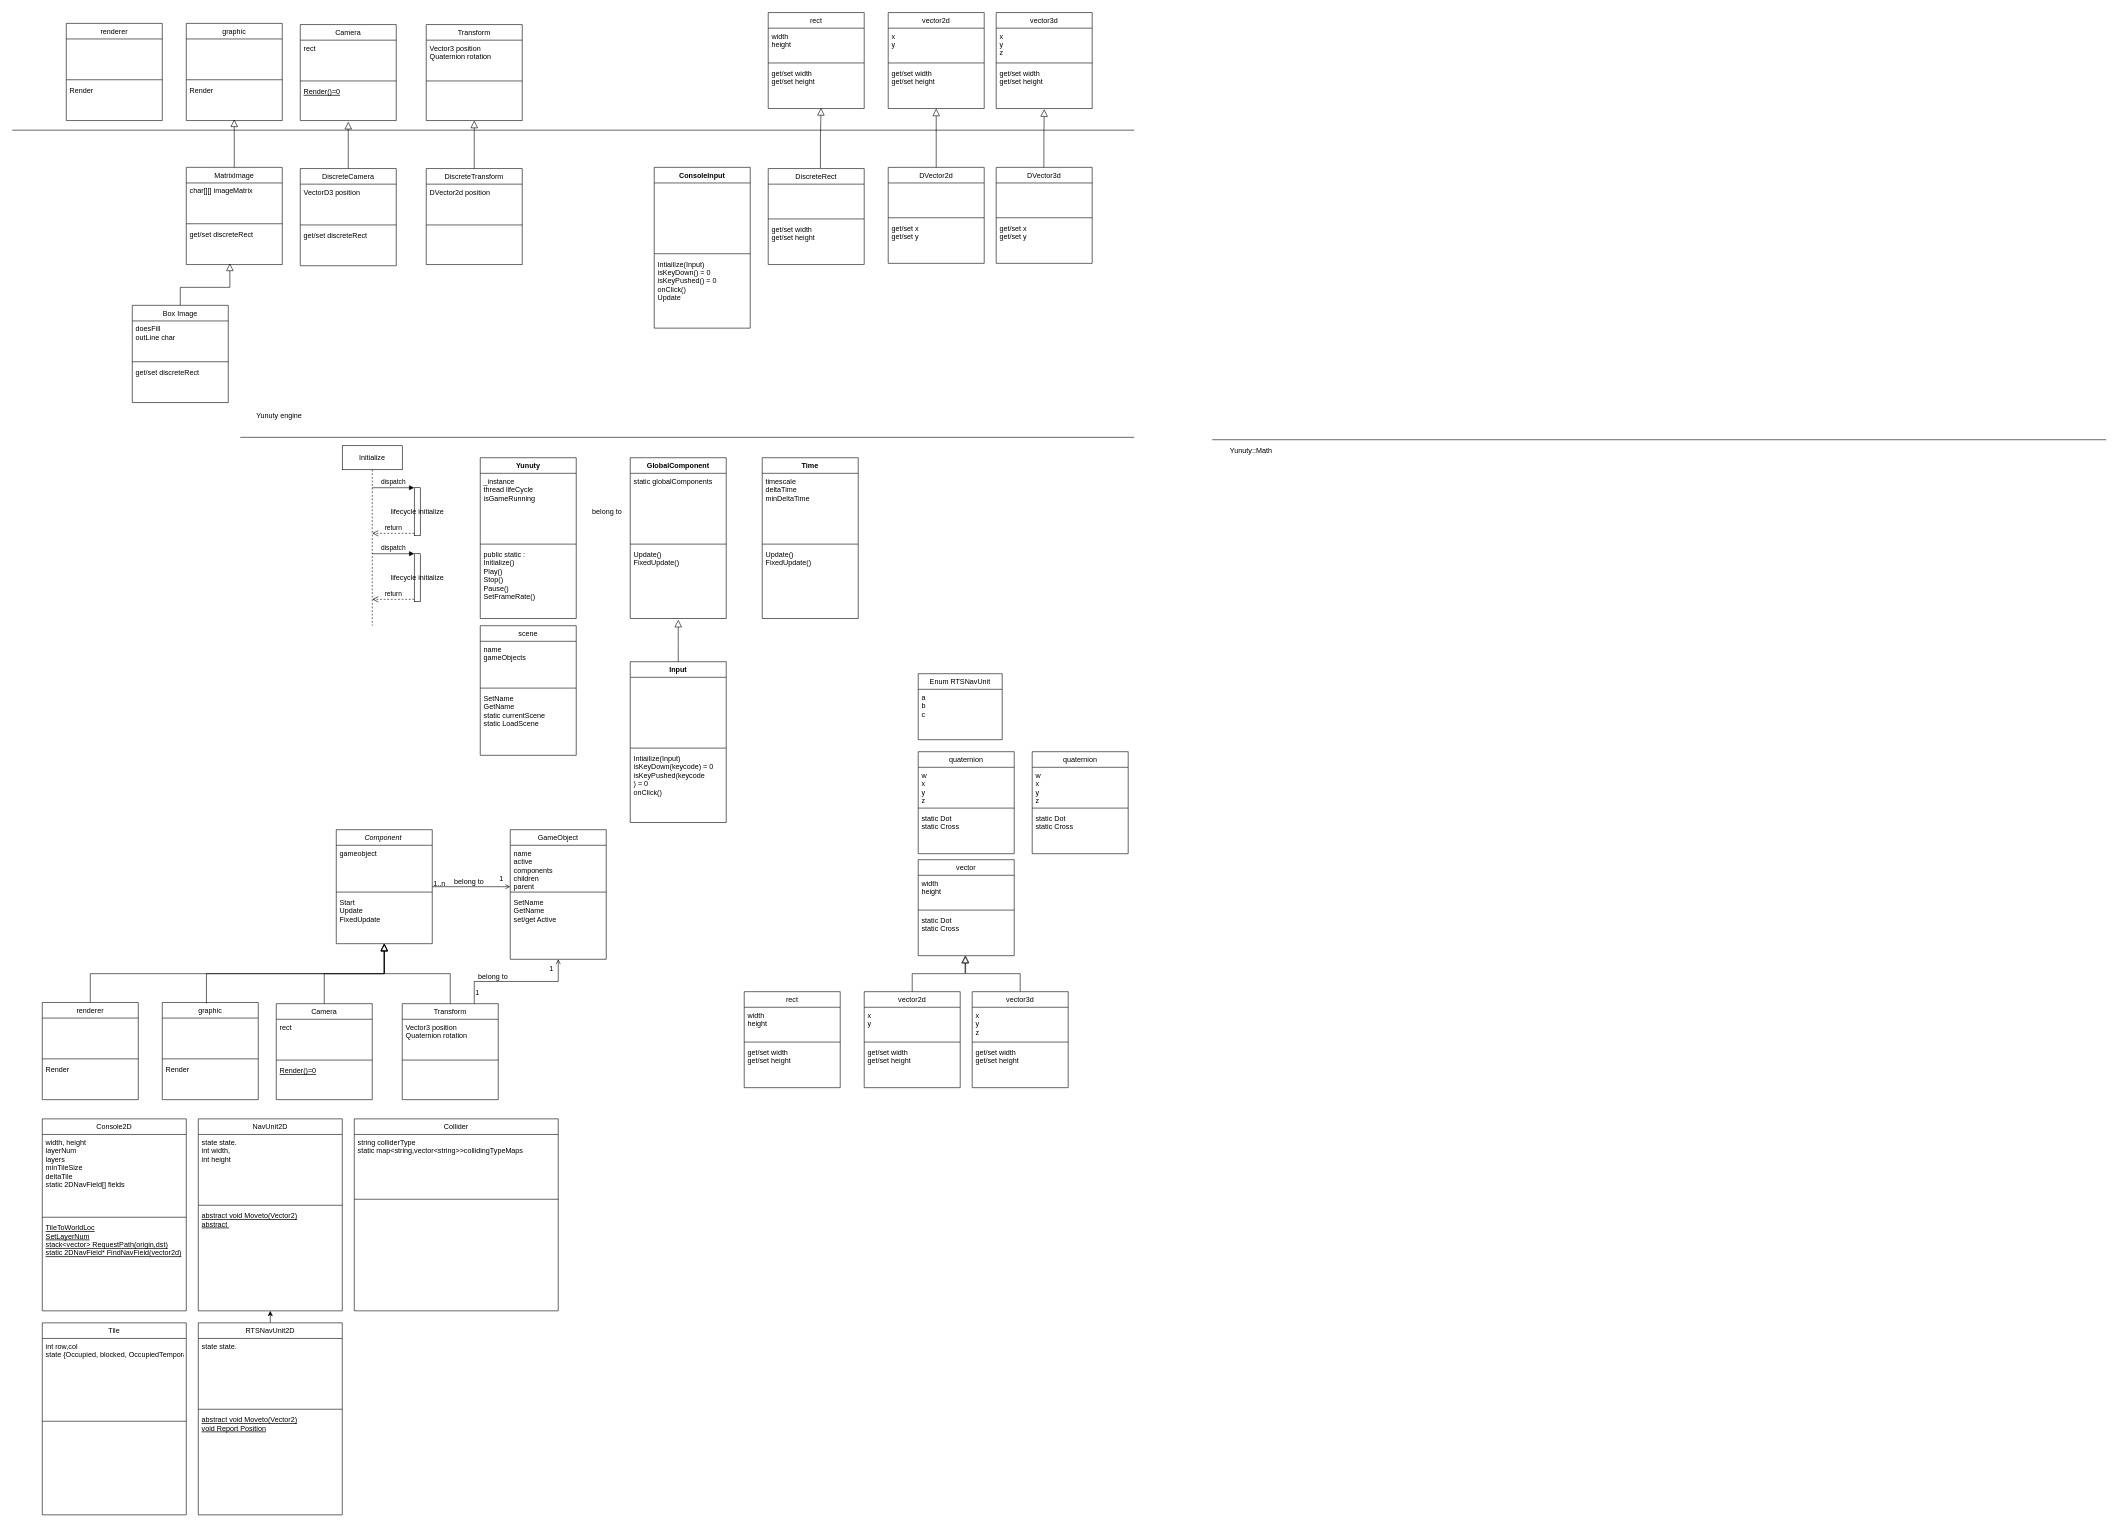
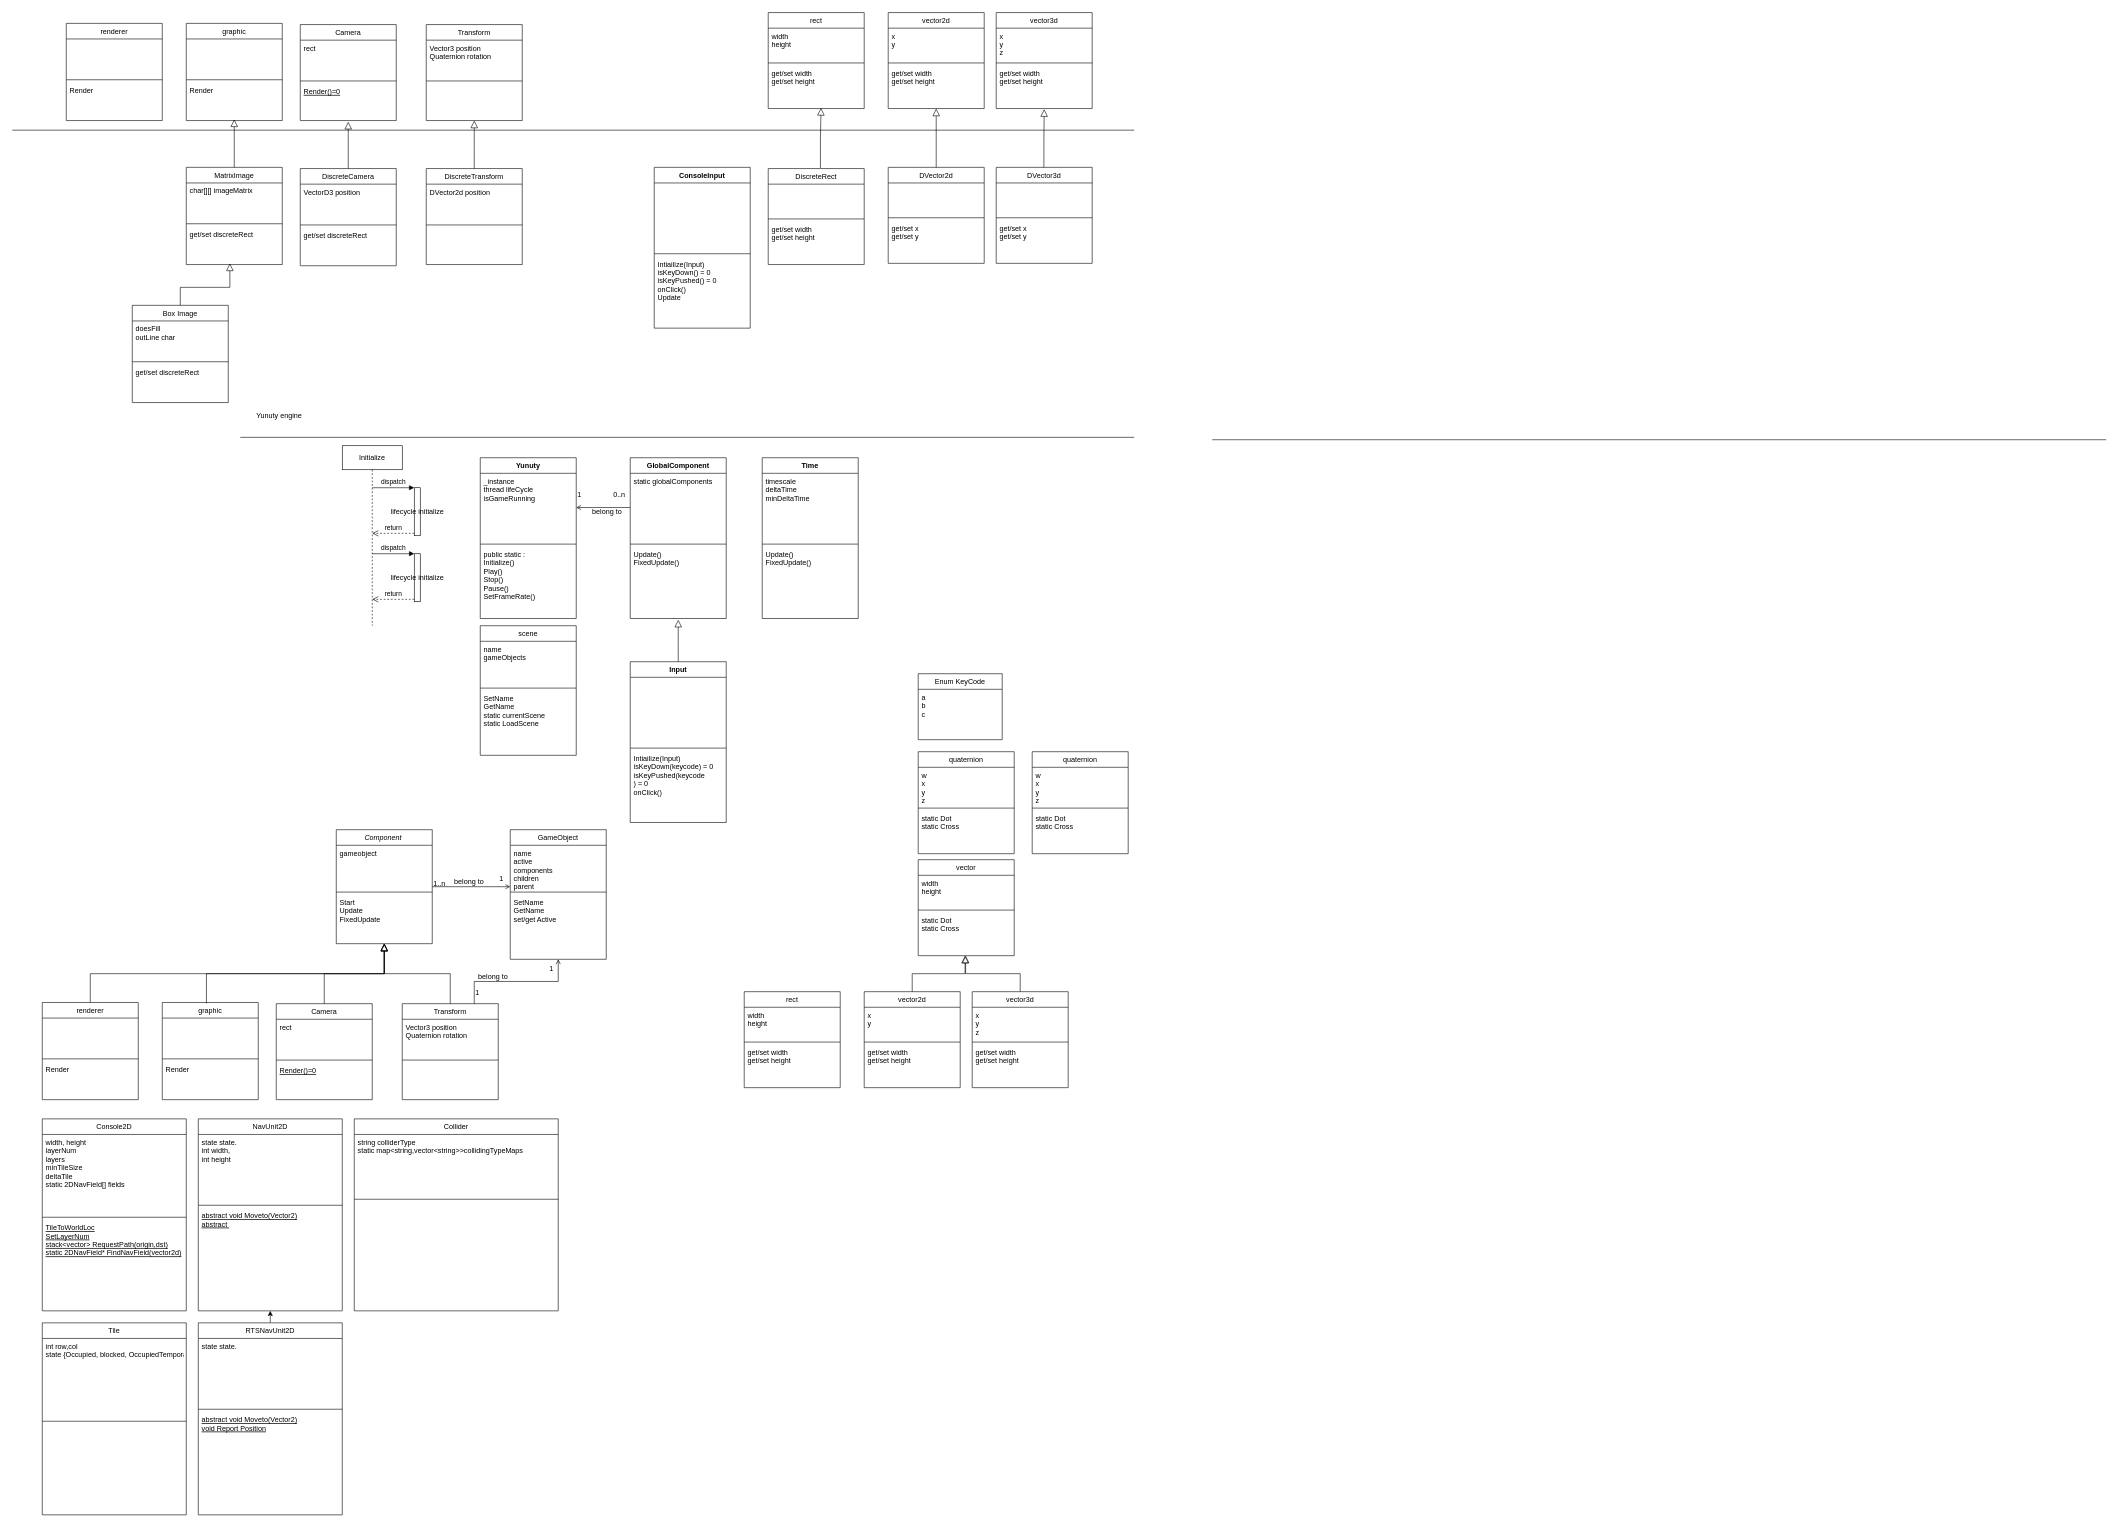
(1251, 451) -> none
none -> (603, 507)
(960, 682) -> (960, 682)
